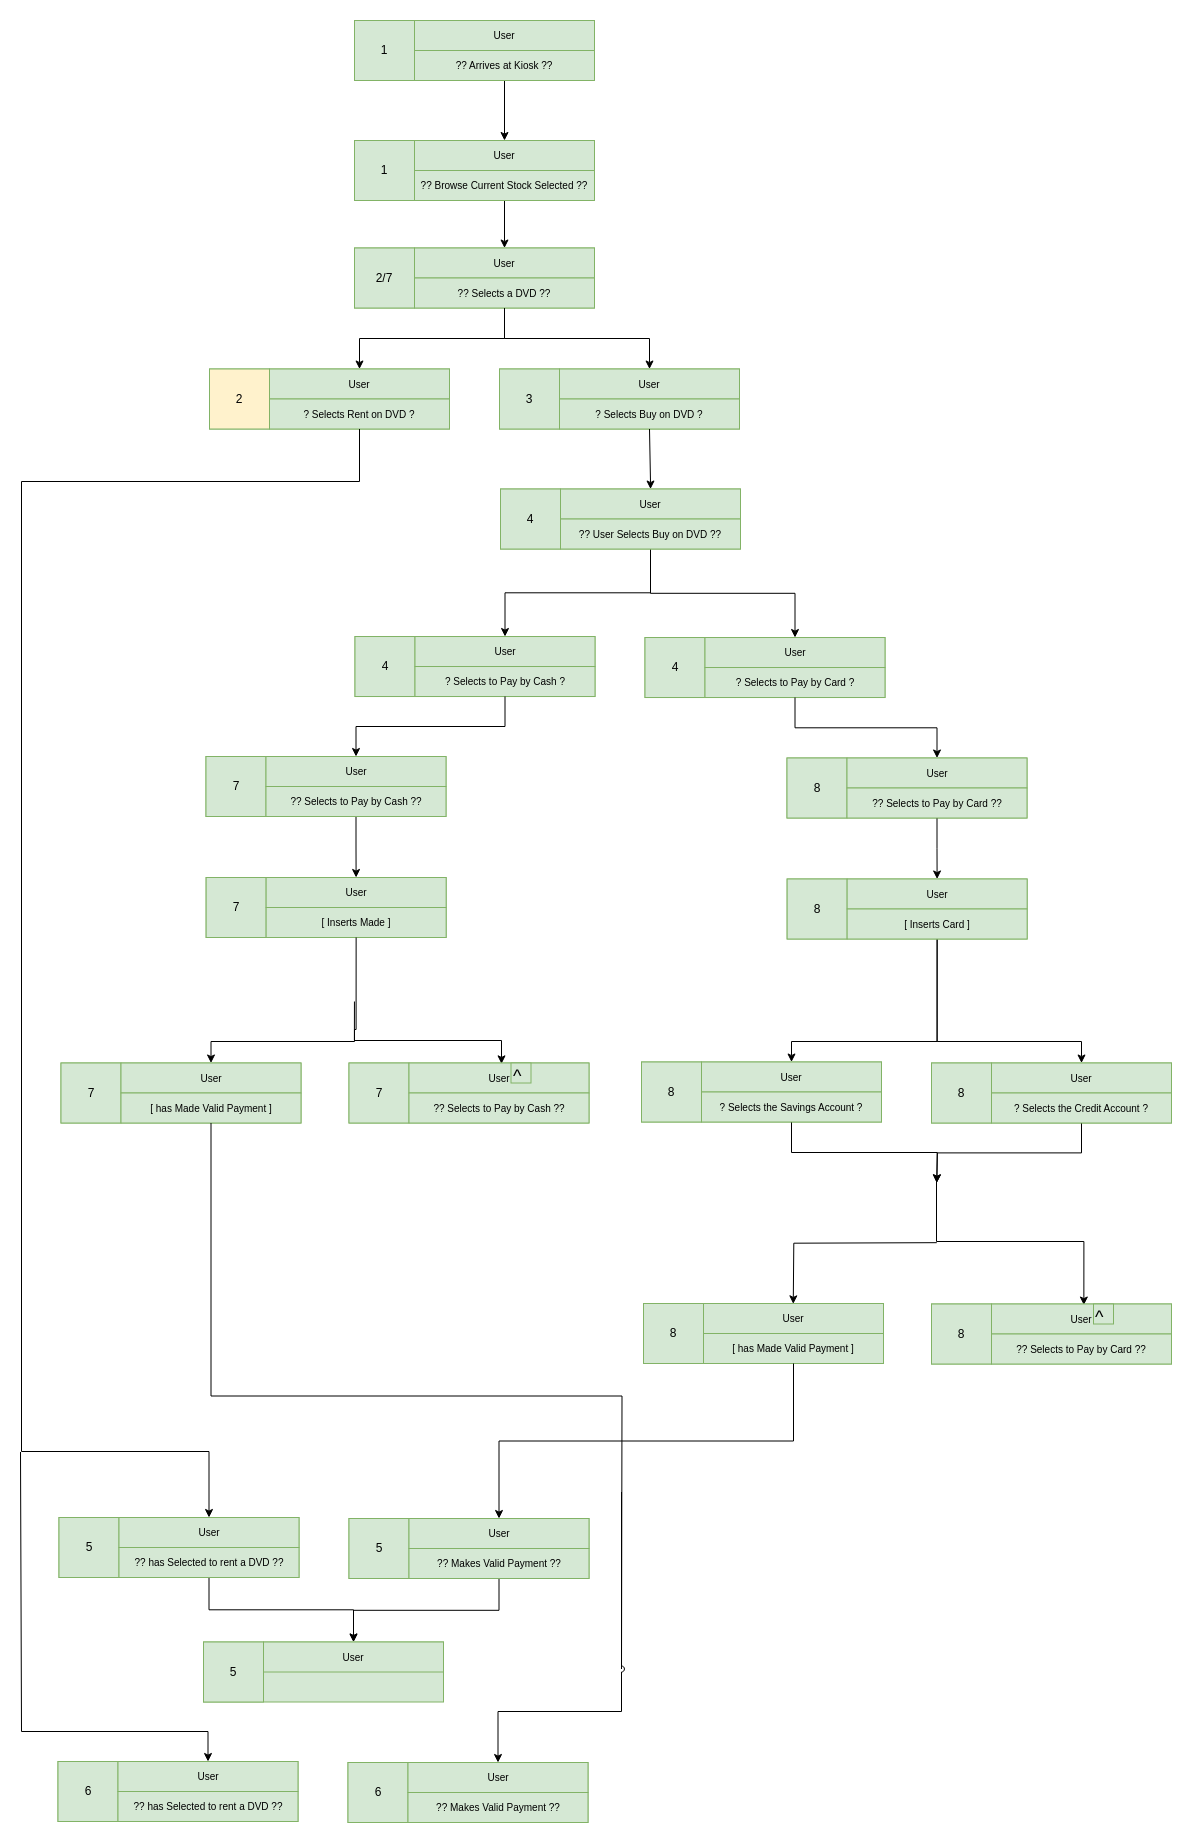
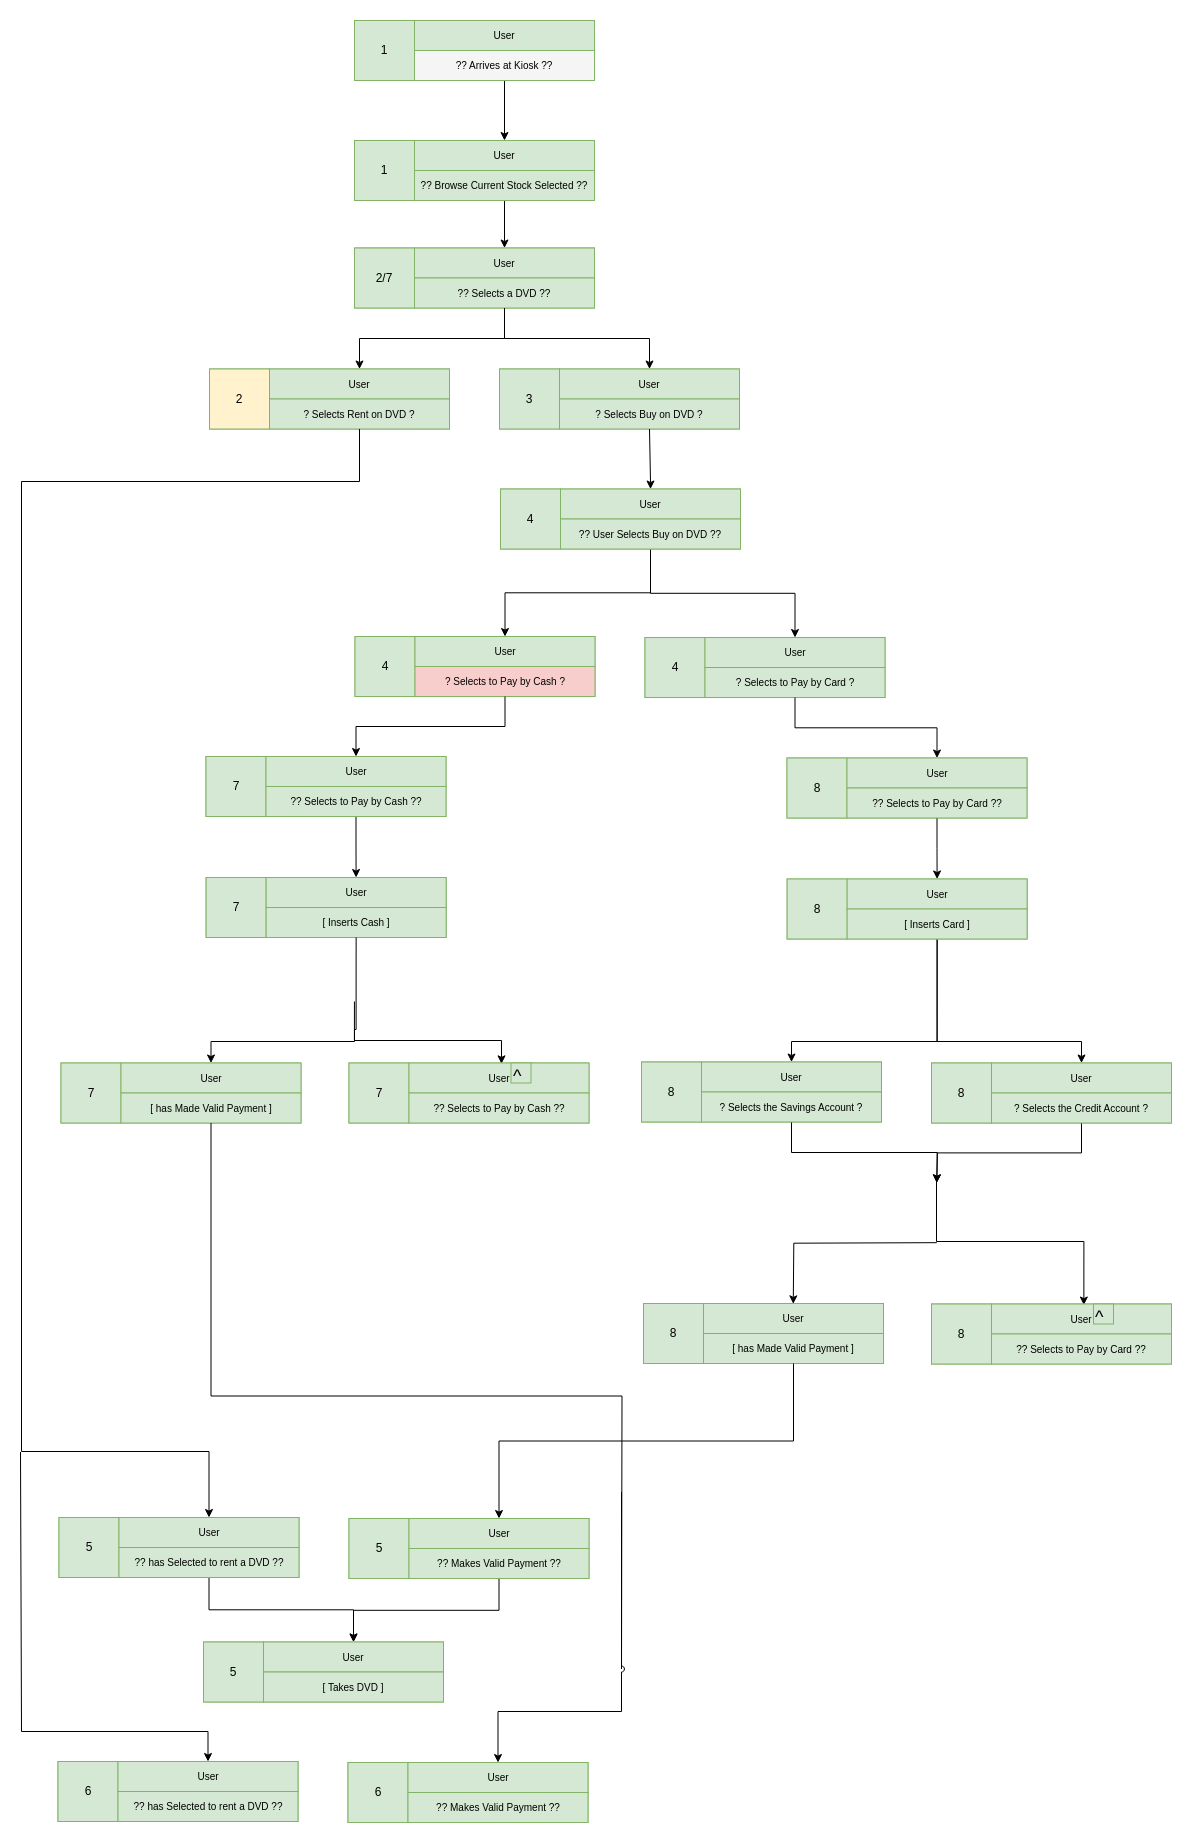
(505, 66) -> (505, 66)
(505, 682) -> (505, 682)
(357, 923) -> (357, 923)
none -> (354, 1687)
